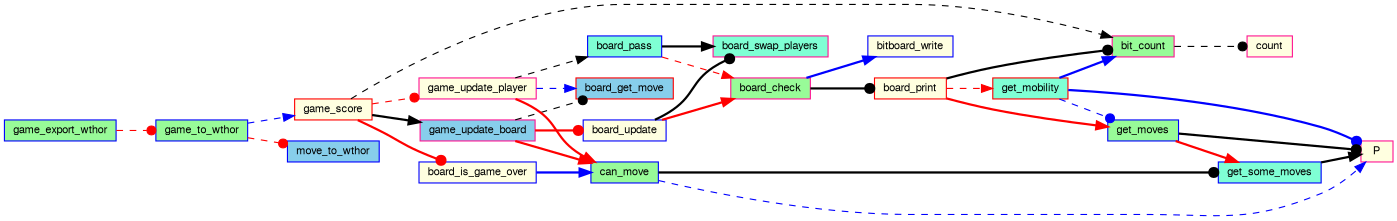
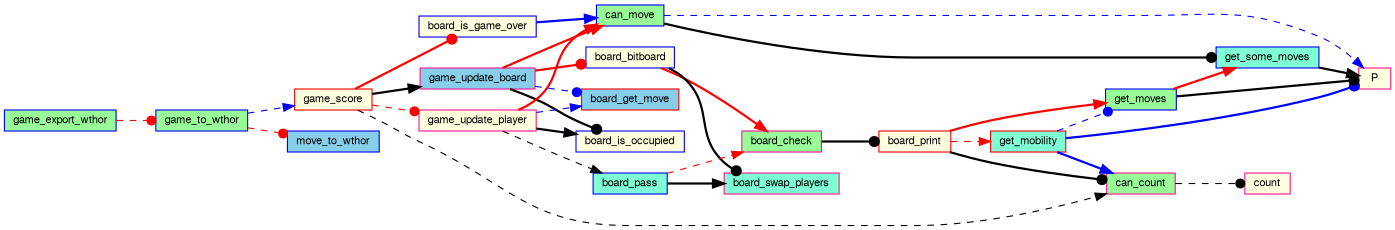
(910, 46) -> none
(1143, 46) -> (1141, 184)
(550, 110) -> (555, 89)
(625, 130) -> (630, 57)
none -> (630, 142)
